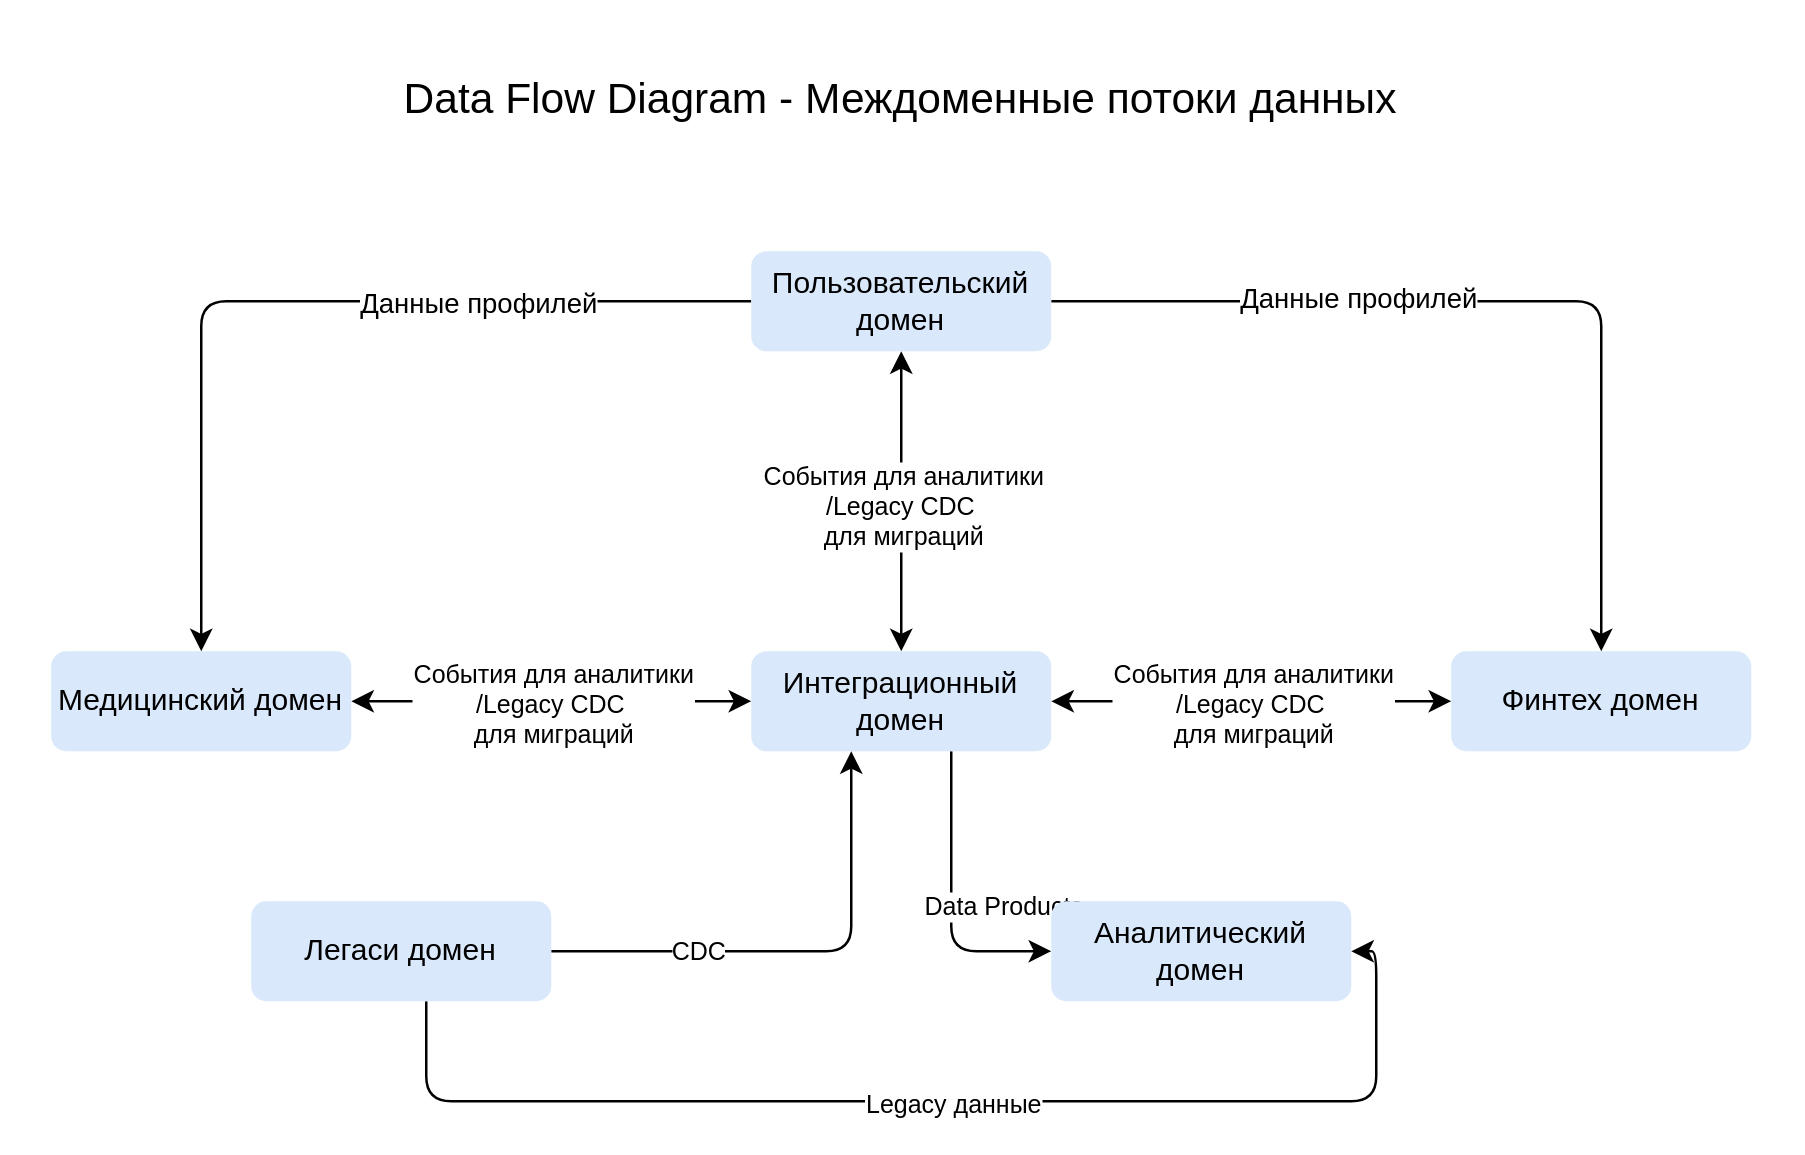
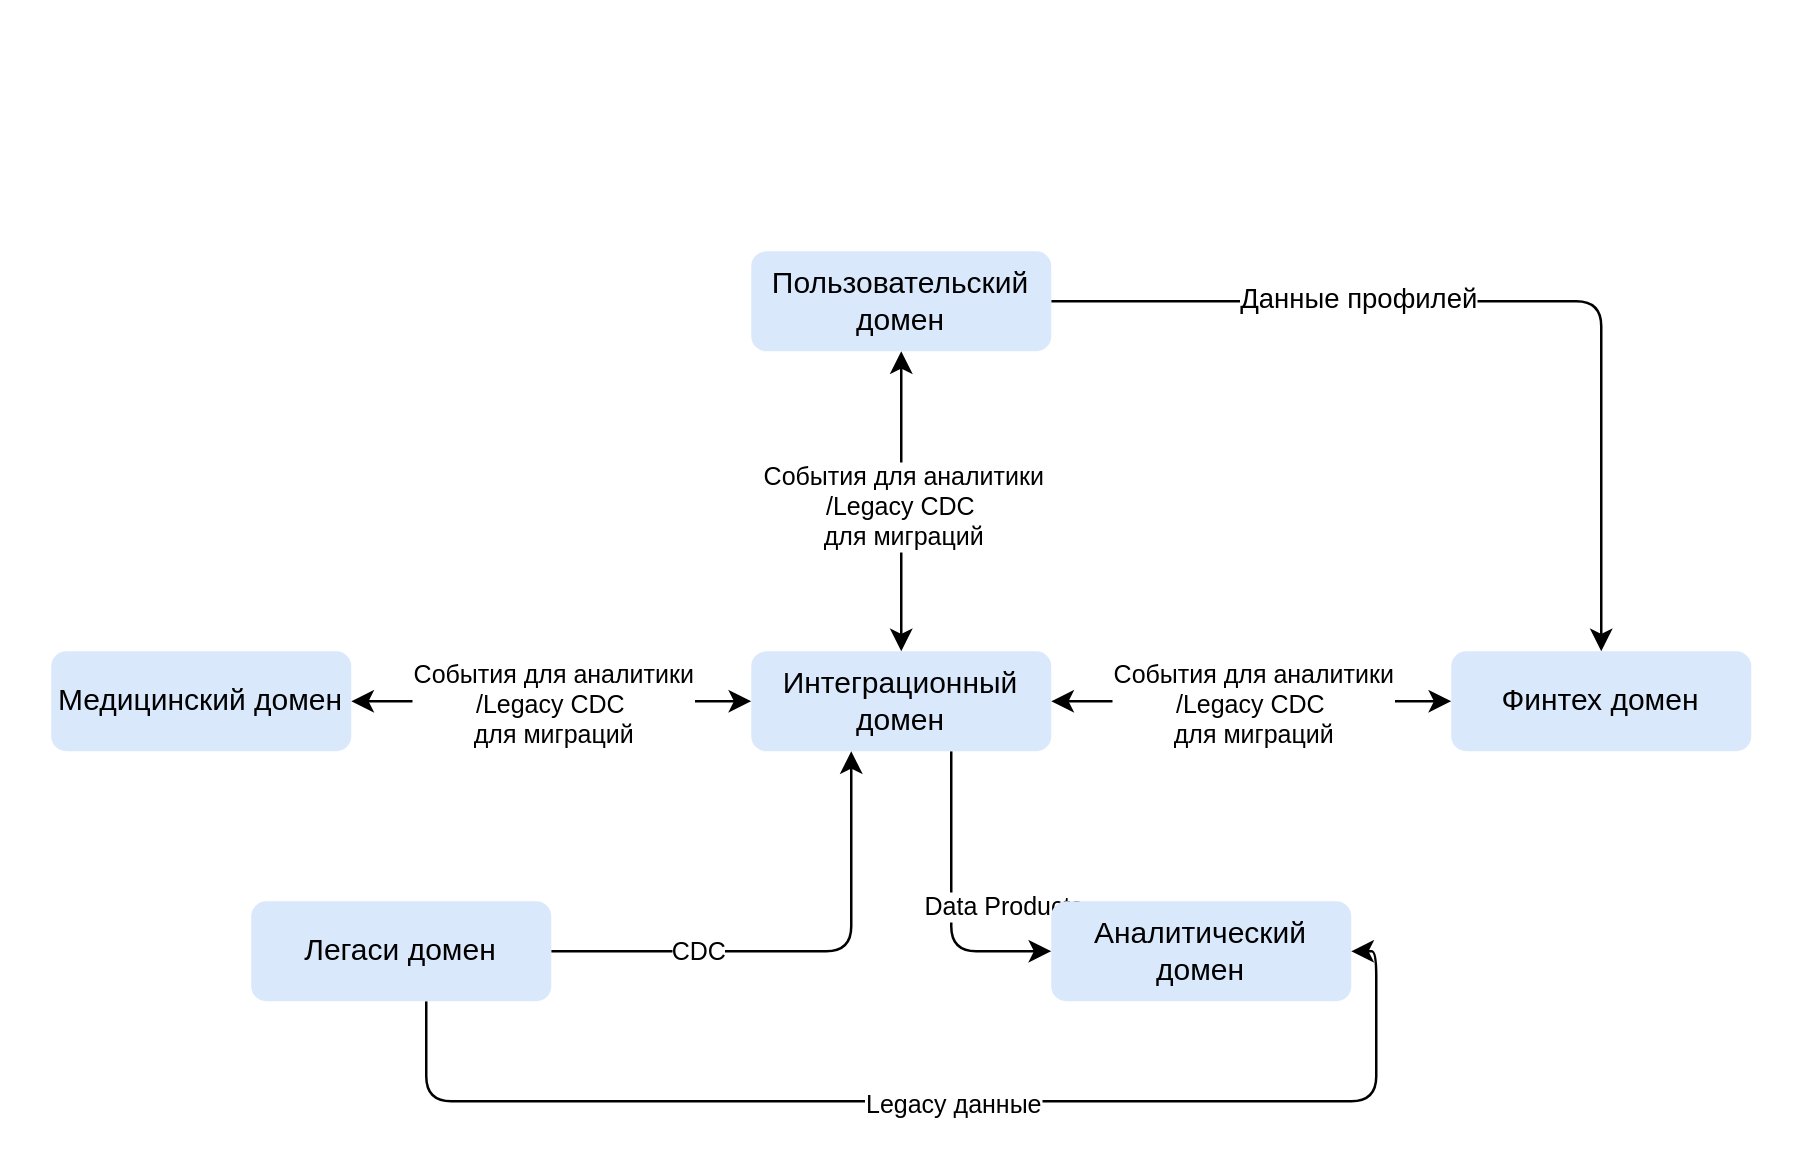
(901, 101) -> none
(201, 361) -> none
